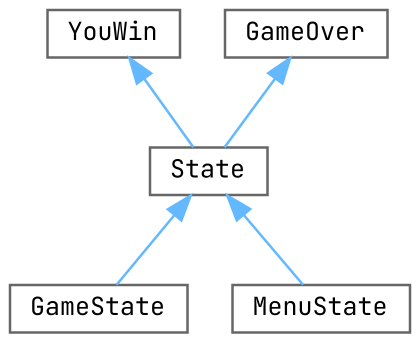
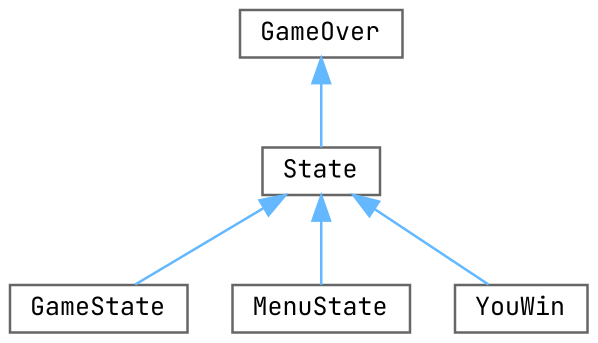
(169, 113) -> (431, 247)
